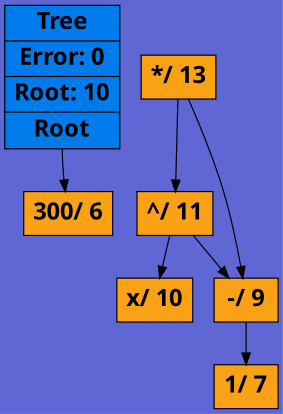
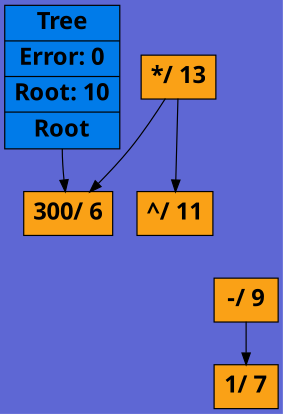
(220, 181) -> (134, 143)
(207, 252) -> none
(155, 300) -> none
